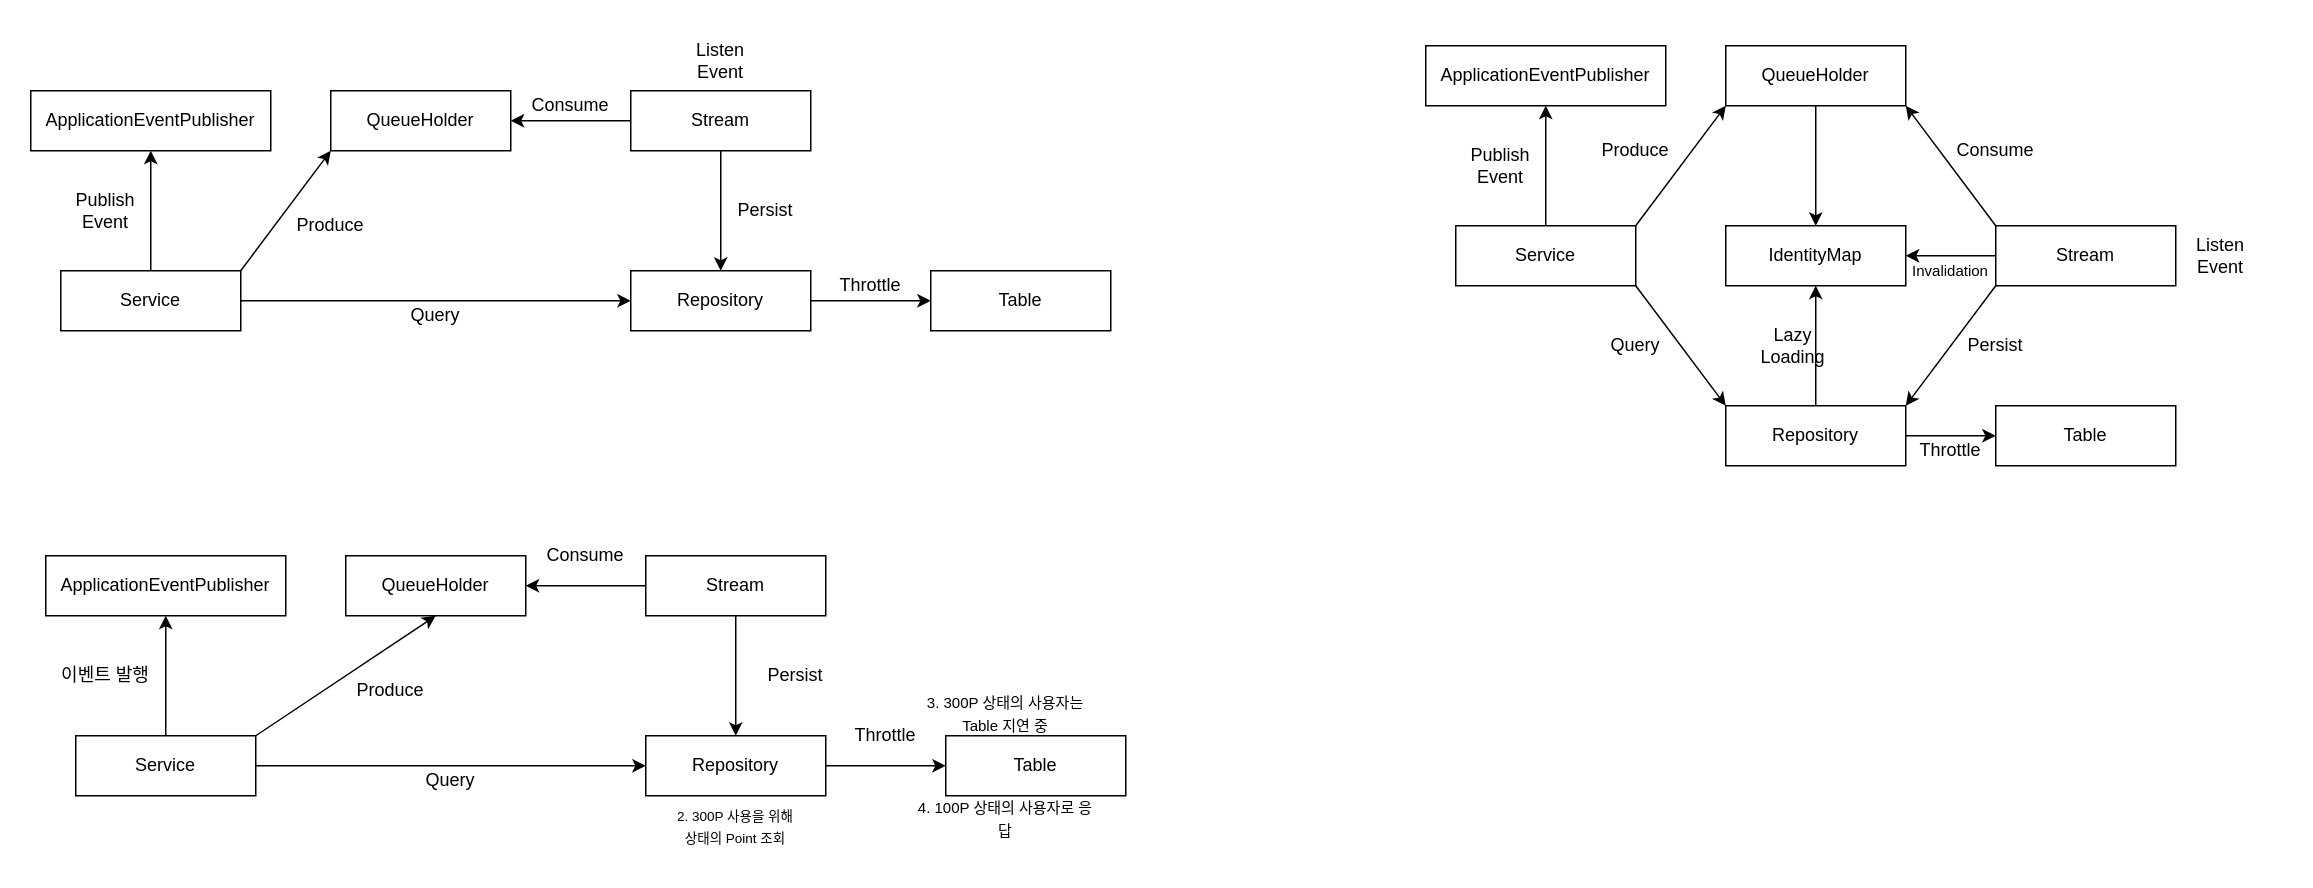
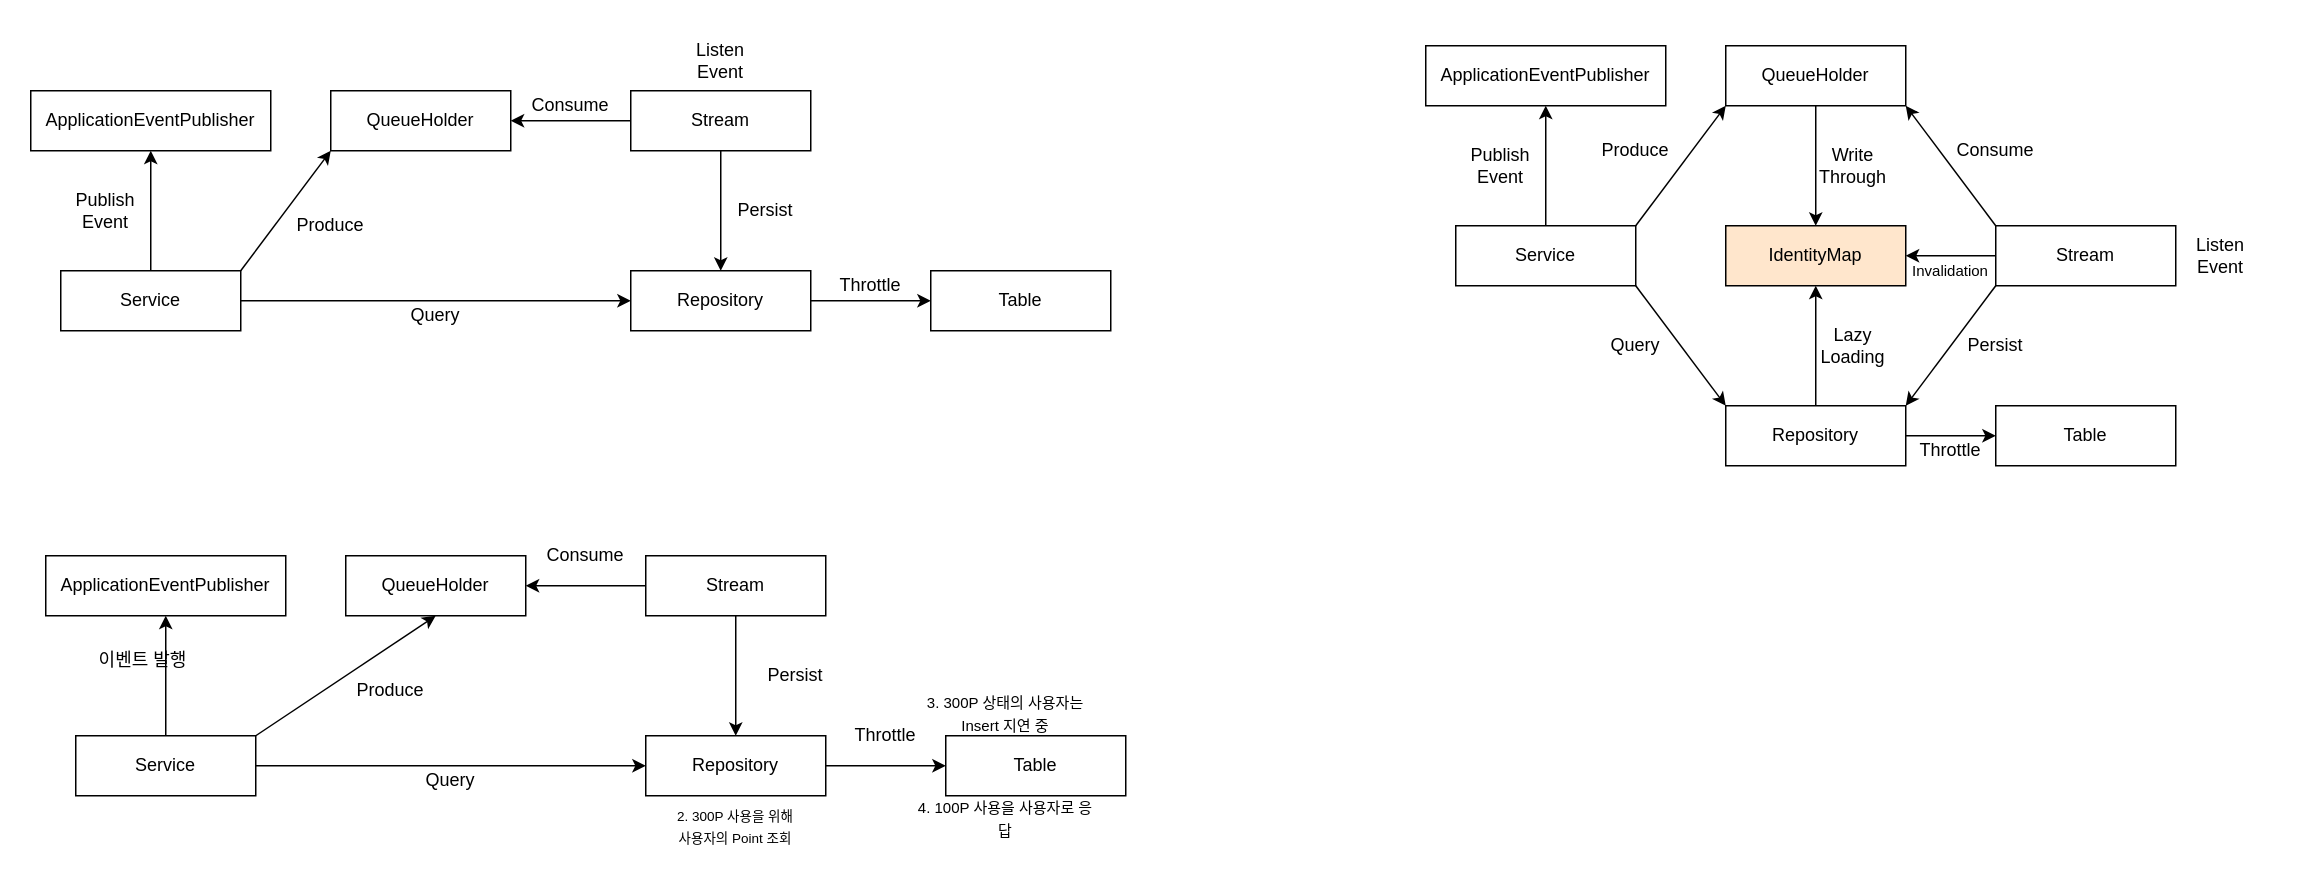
none -> (1853, 166)
(1816, 256) -> (1816, 256)
(1793, 346) -> (1853, 346)
(106, 676) -> (143, 661)
(1006, 713) -> (1006, 713)
(1006, 818) -> (1006, 818)
(736, 826) -> (736, 826)
